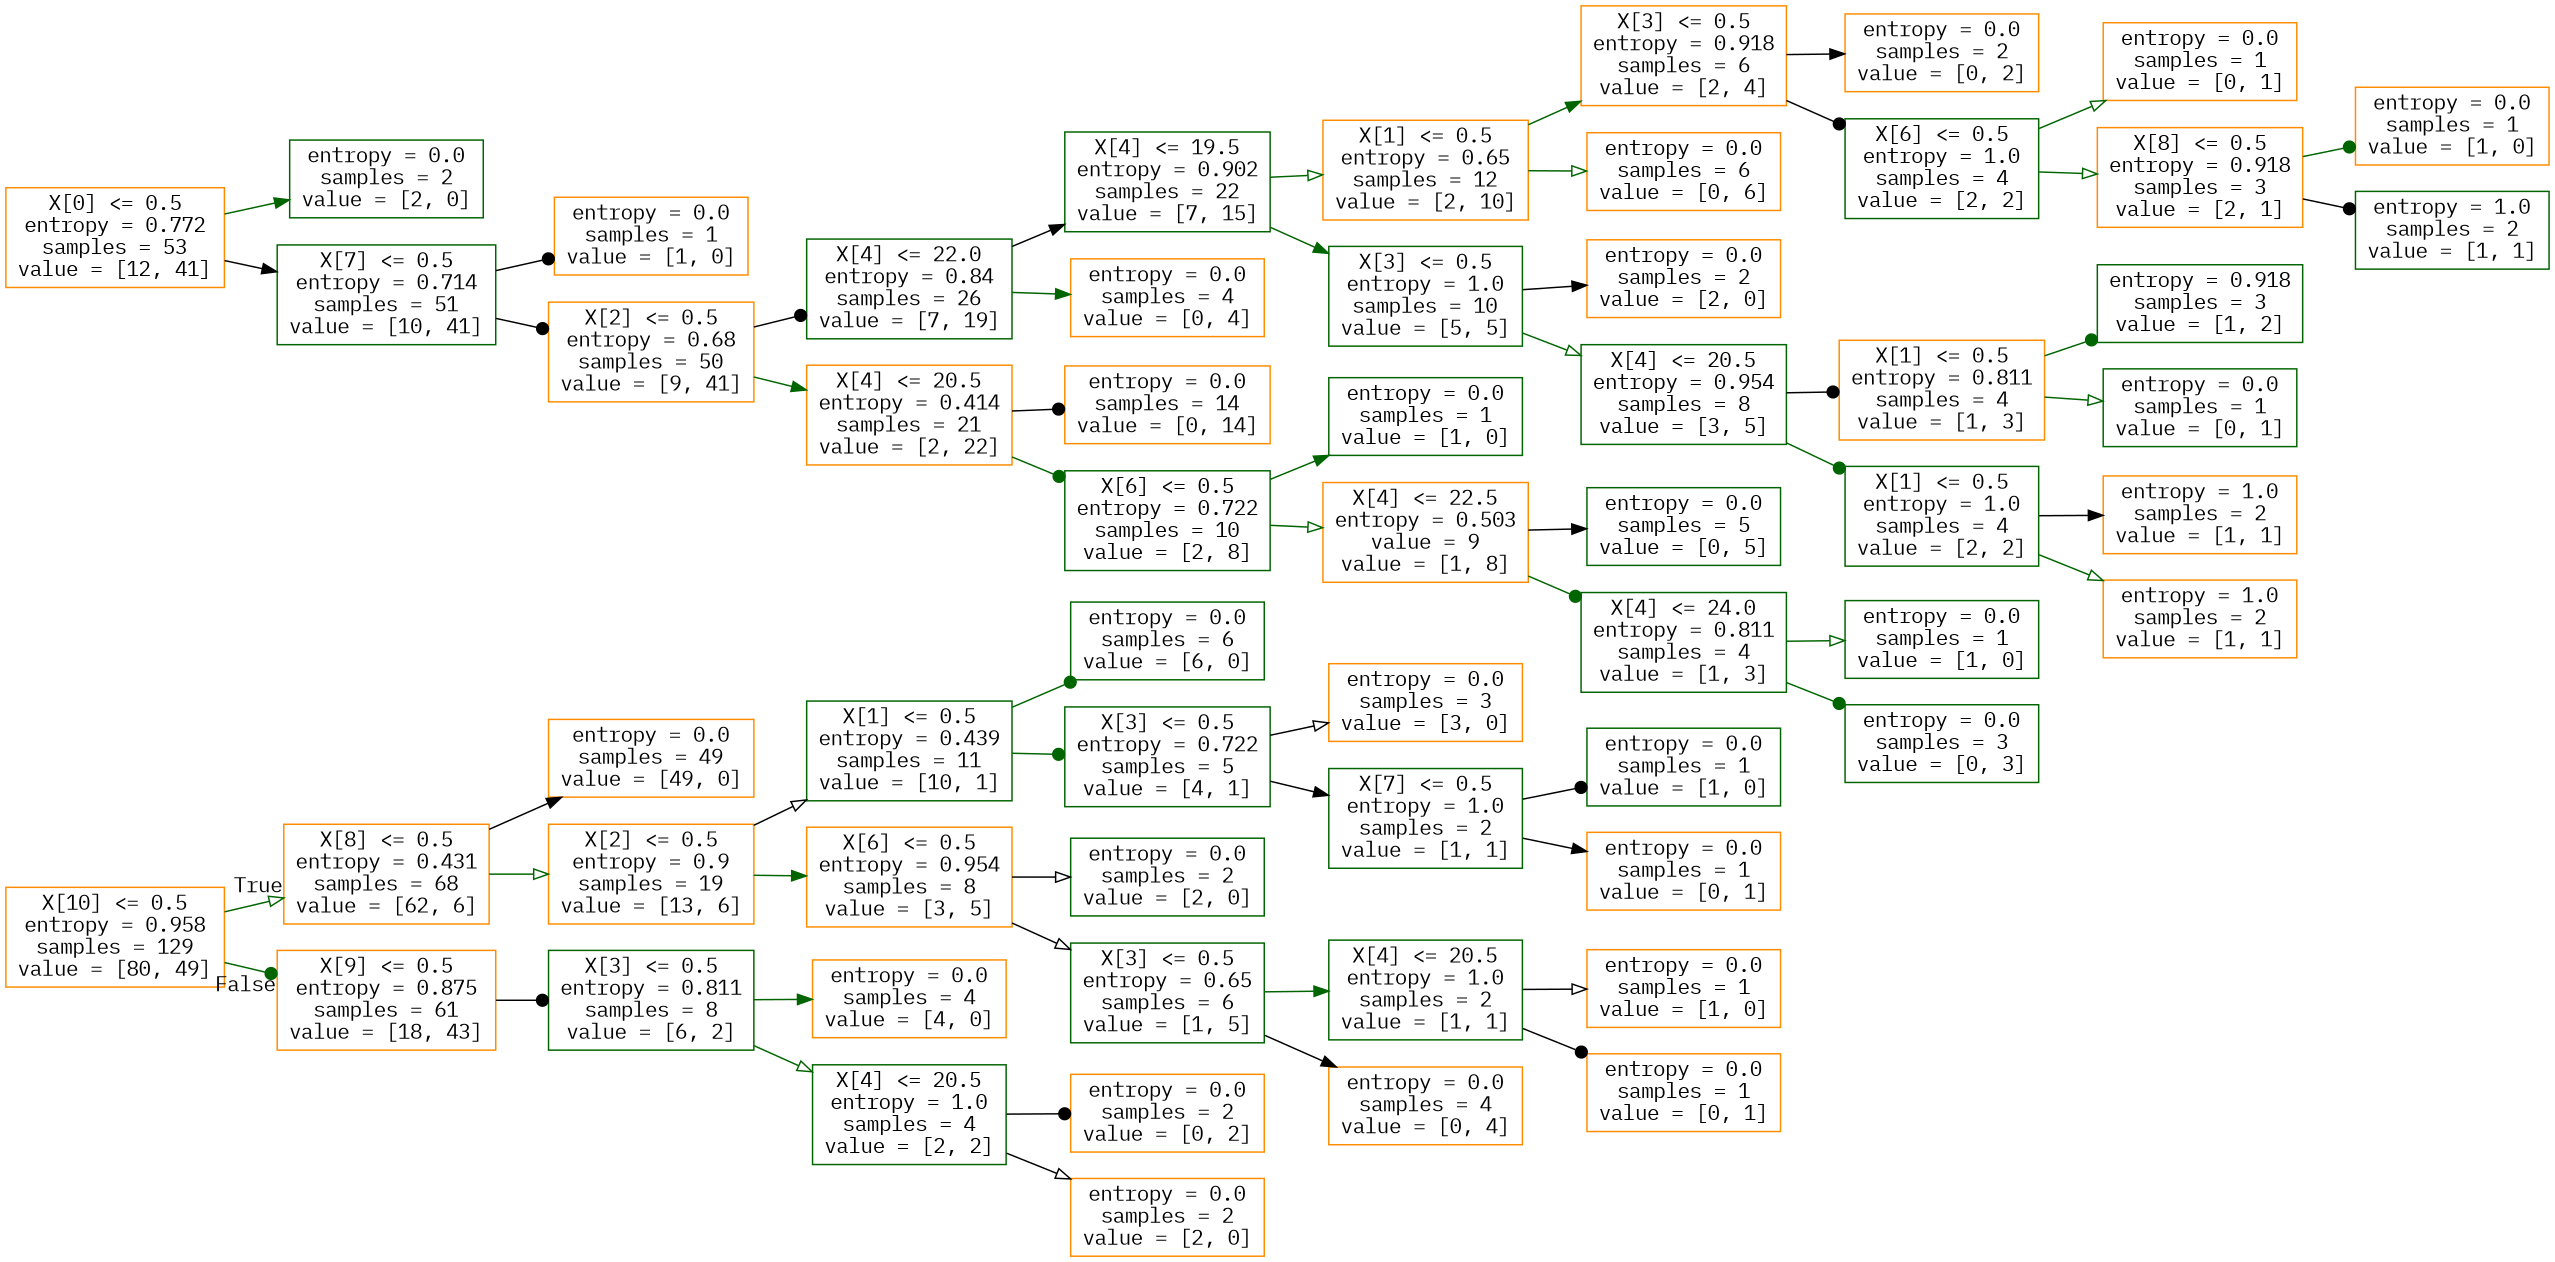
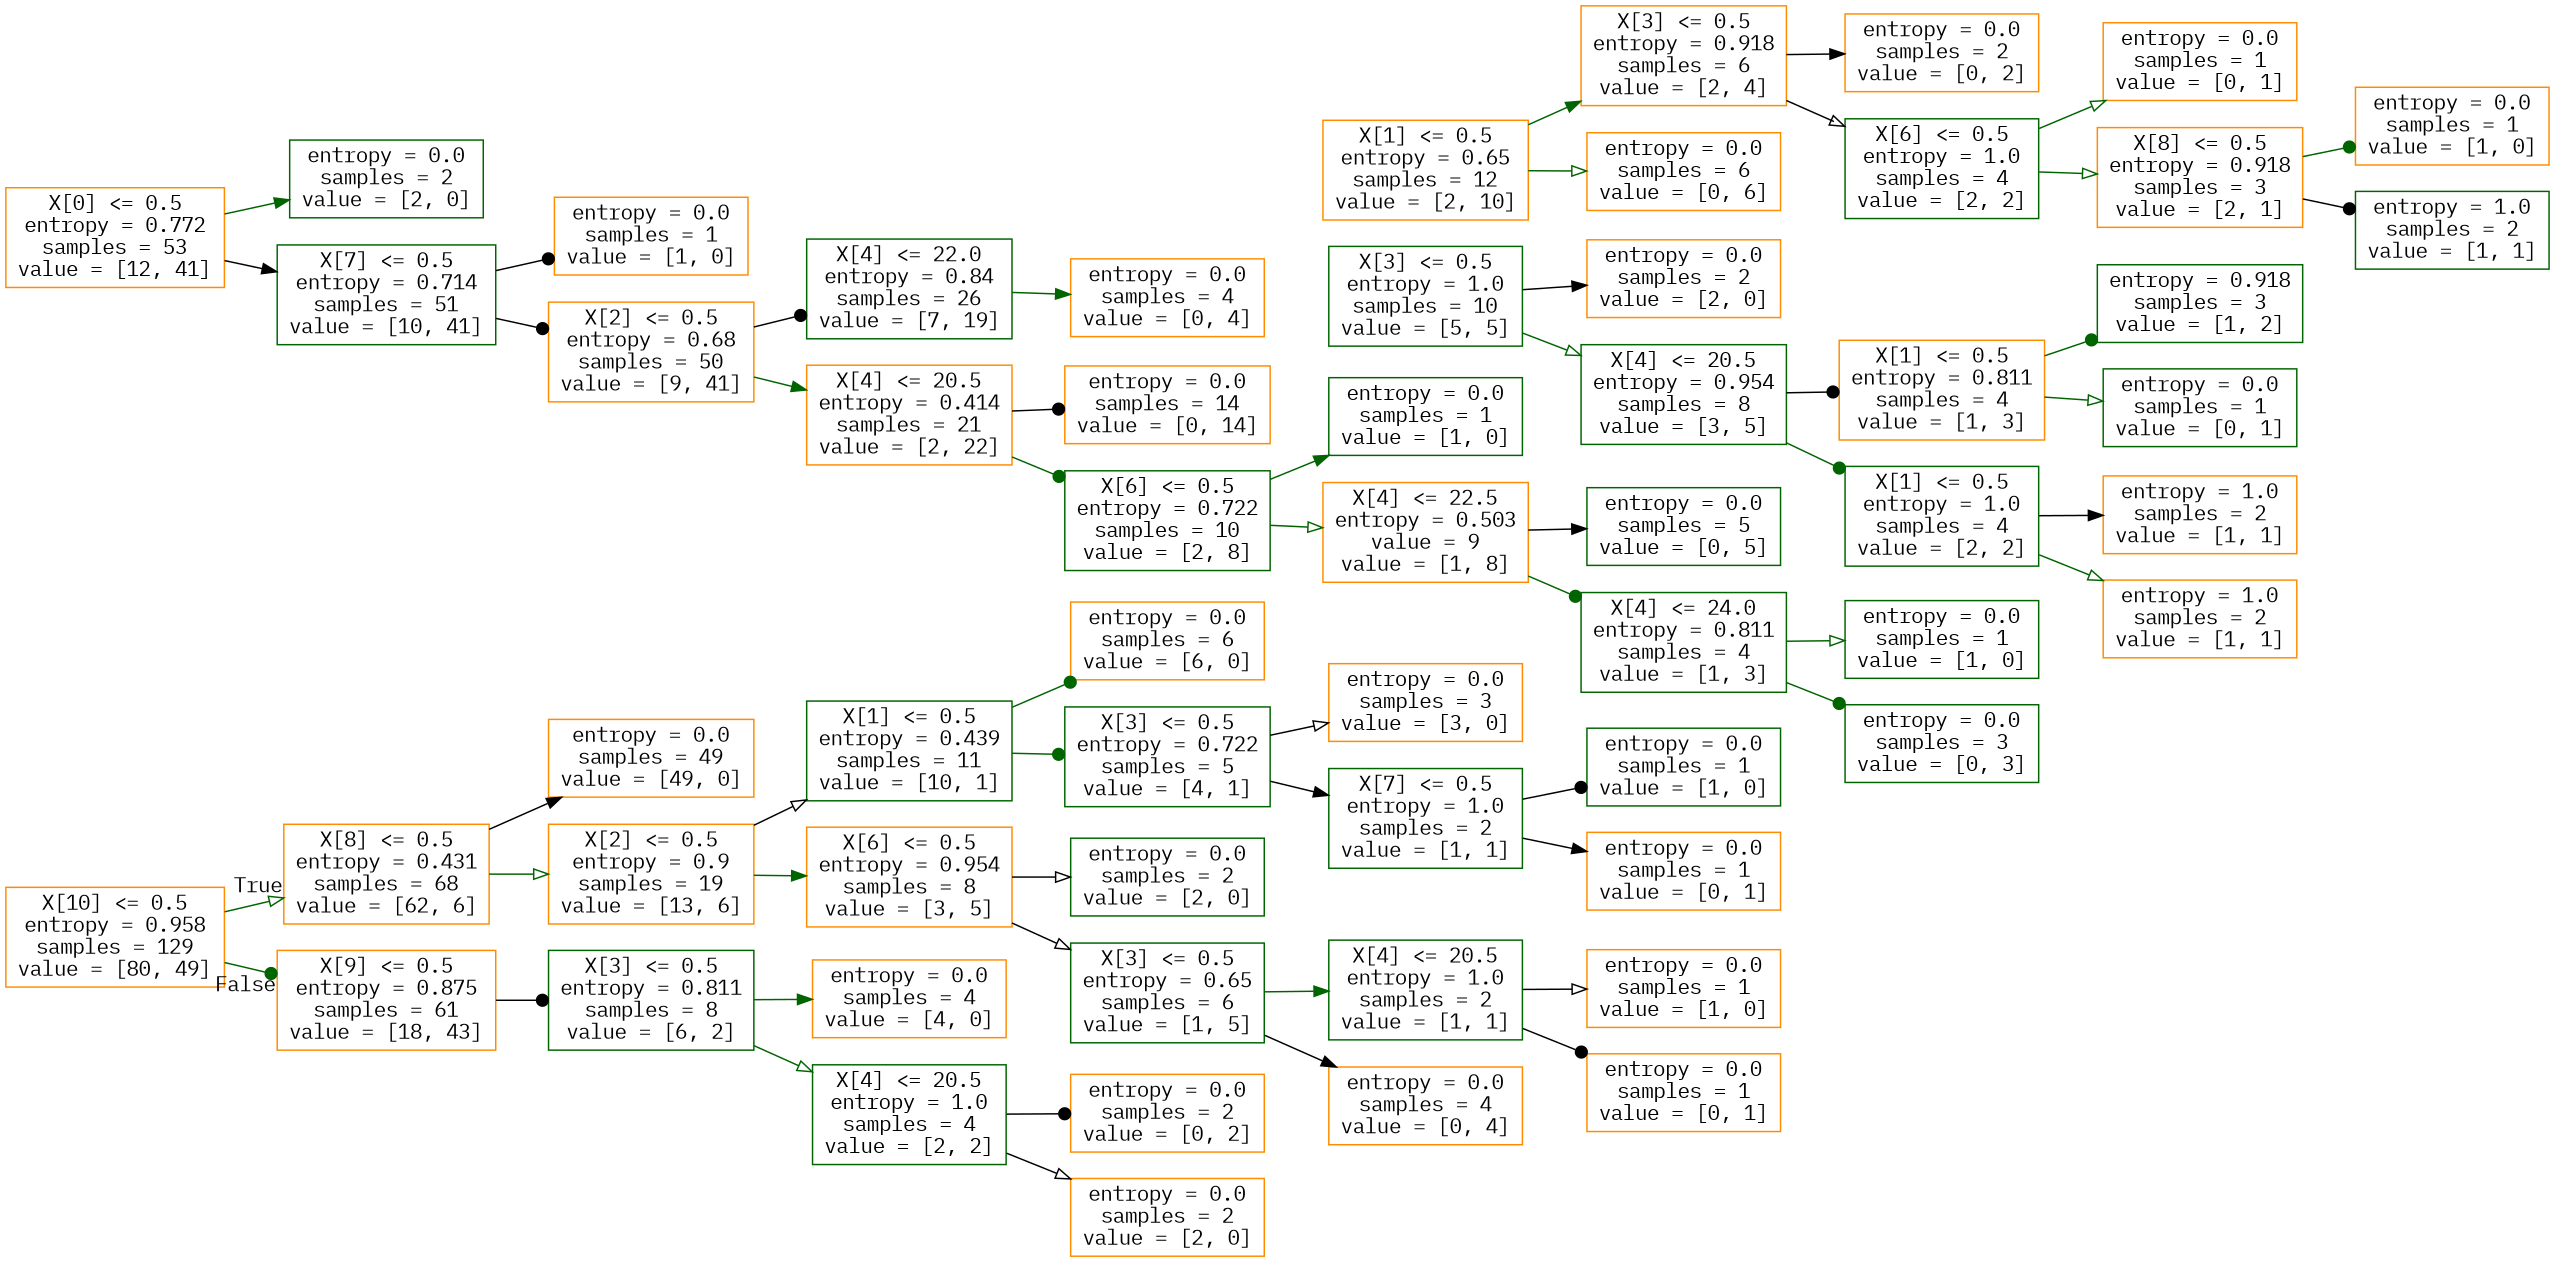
(1810, 111) -> (1810, 111)
(1167, 182) -> none
(1167, 641) -> (1167, 641)
